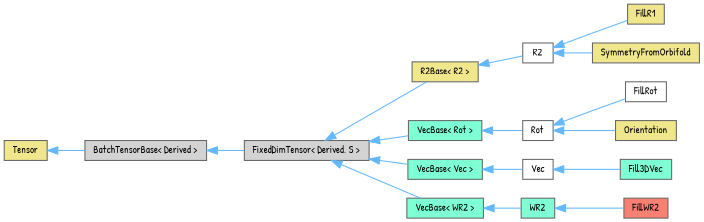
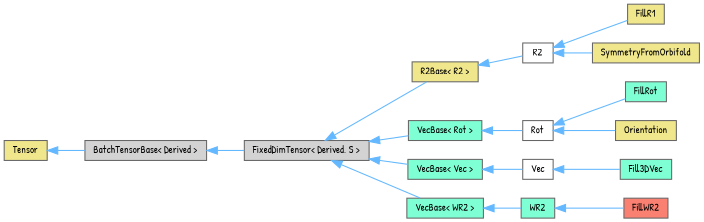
(646, 92) -> (646, 92)
